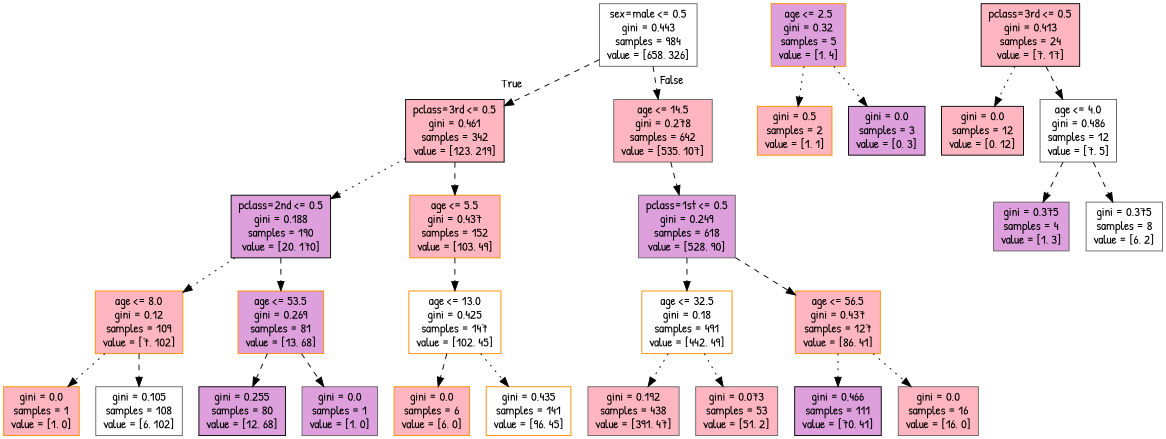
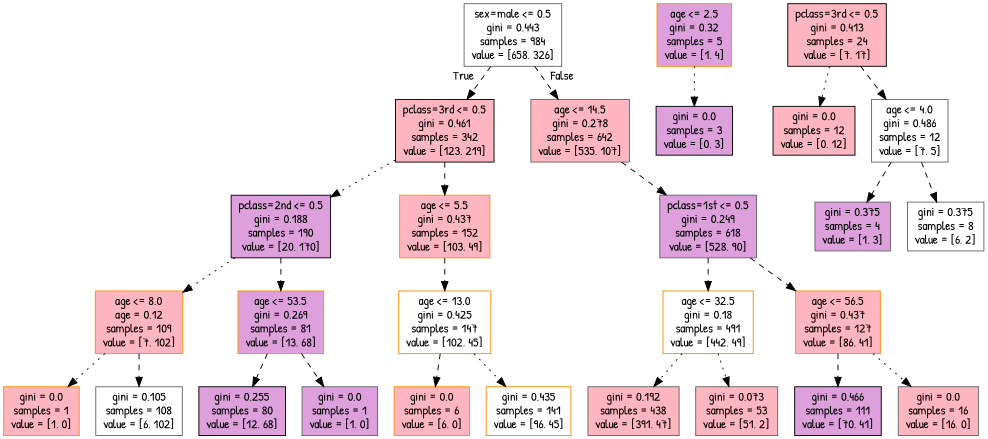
(795, 131) -> none
(139, 322) -> (139, 322)
(838, 365) -> (838, 365)
